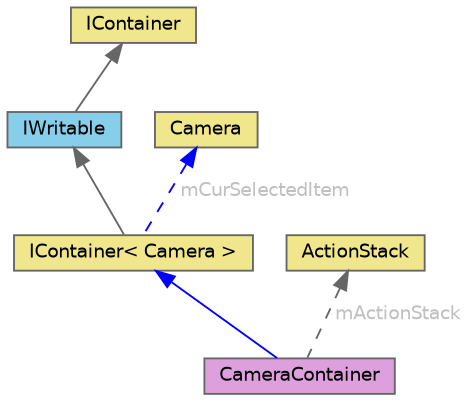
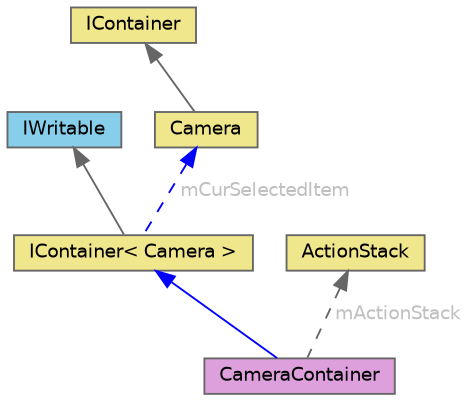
(93, 86) -> (176, 85)
